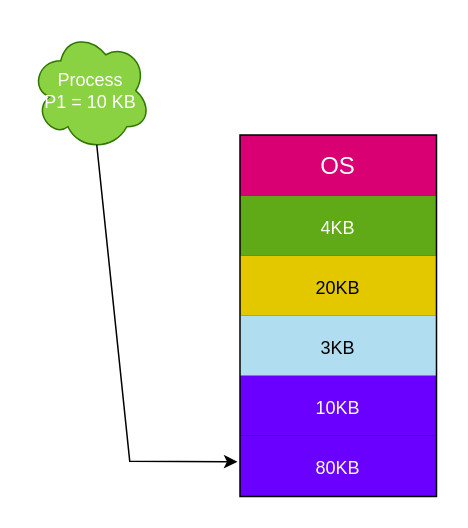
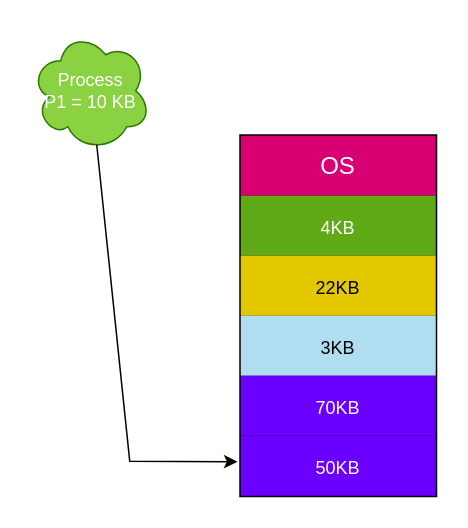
(338, 286) -> (338, 286)
(338, 406) -> (338, 406)
(338, 466) -> (338, 466)
